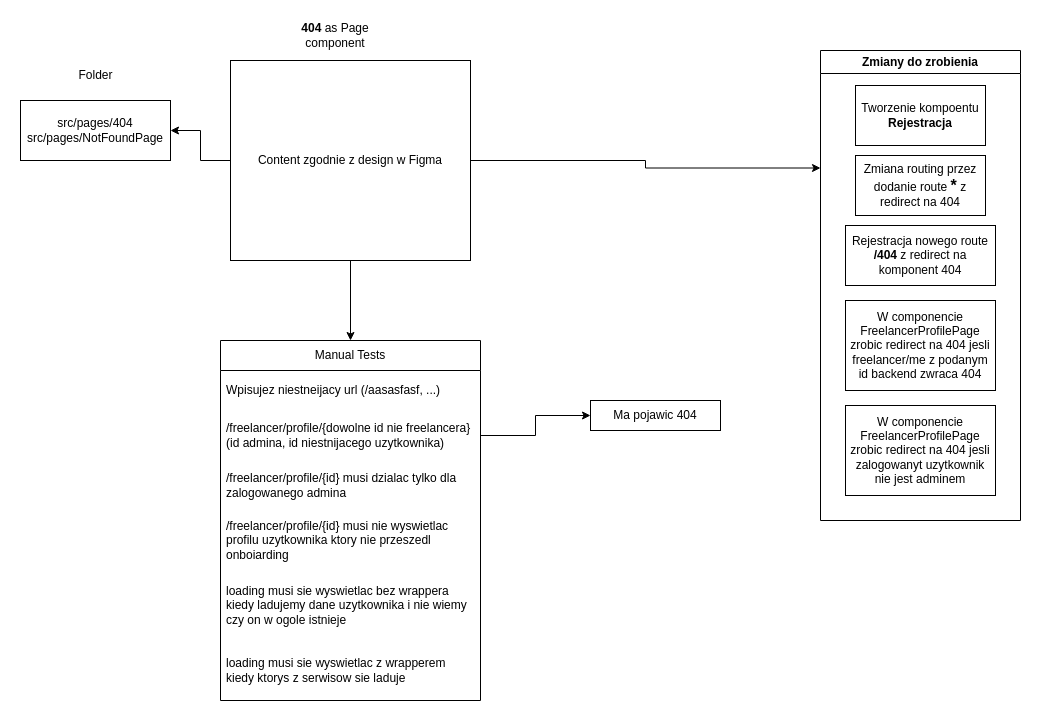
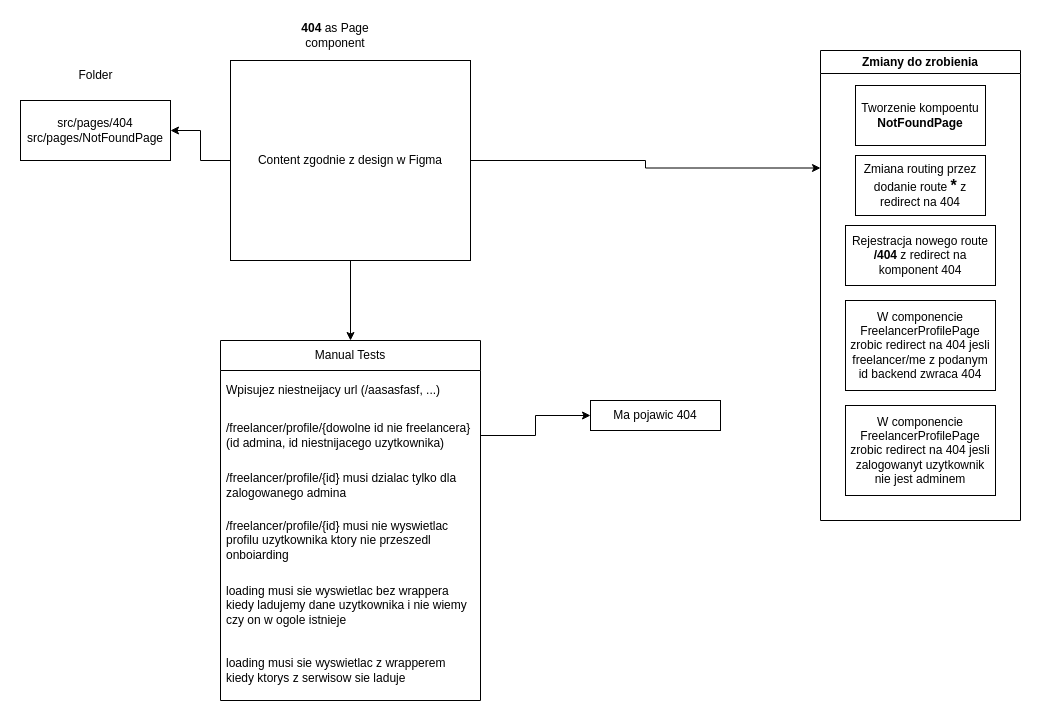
(921, 116) -> (921, 116)
